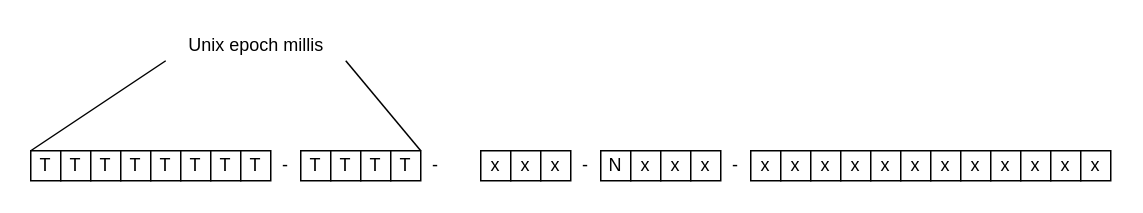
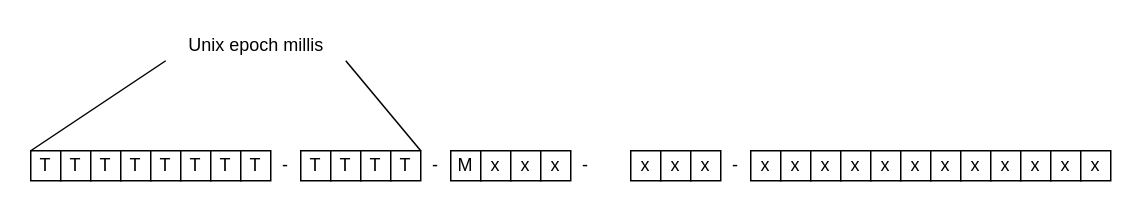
none -> (466, 166)
(616, 166) -> none
